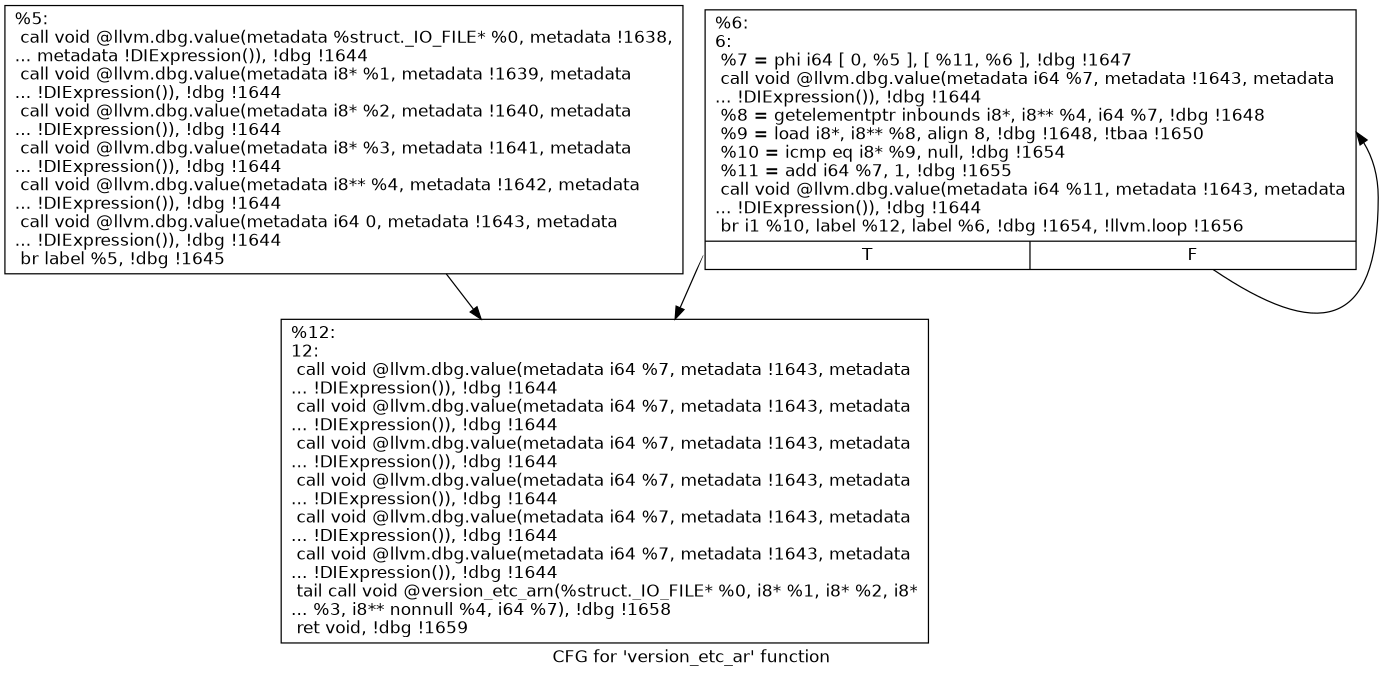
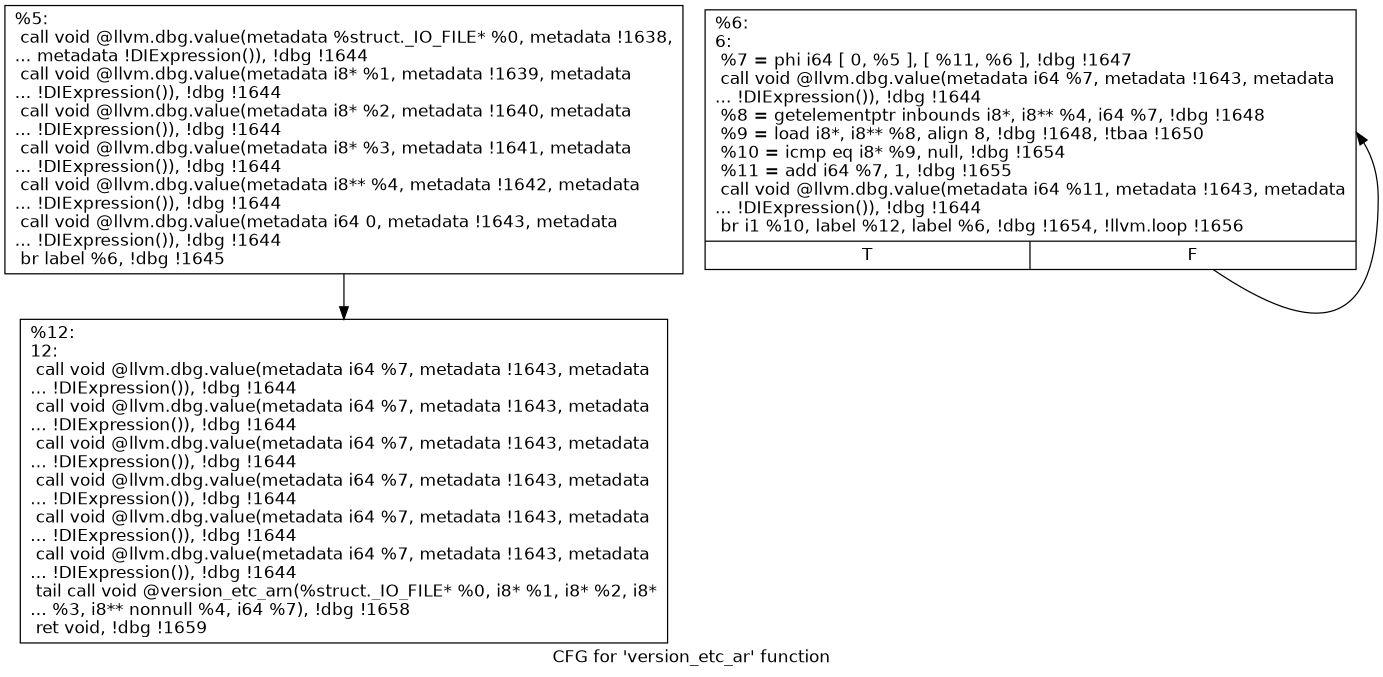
(121, 259) -> (121, 259)
(692, 281) -> none
